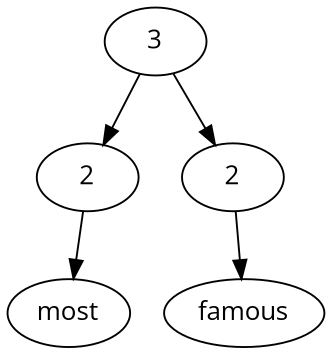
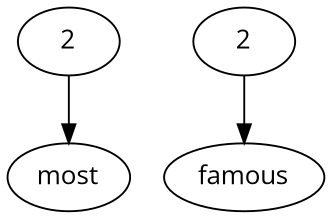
(156, 41) -> none
